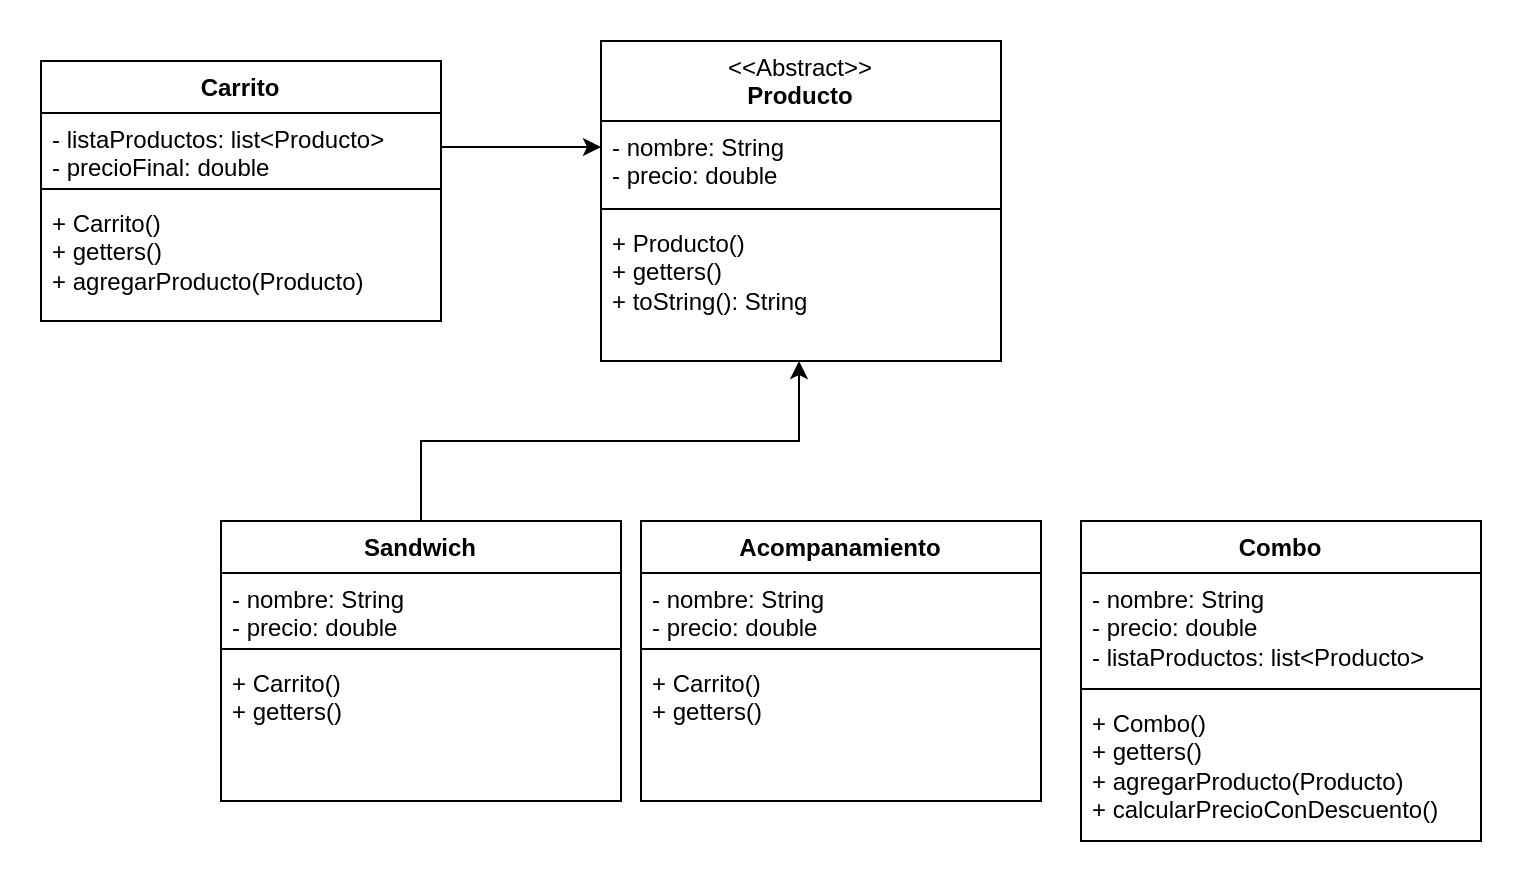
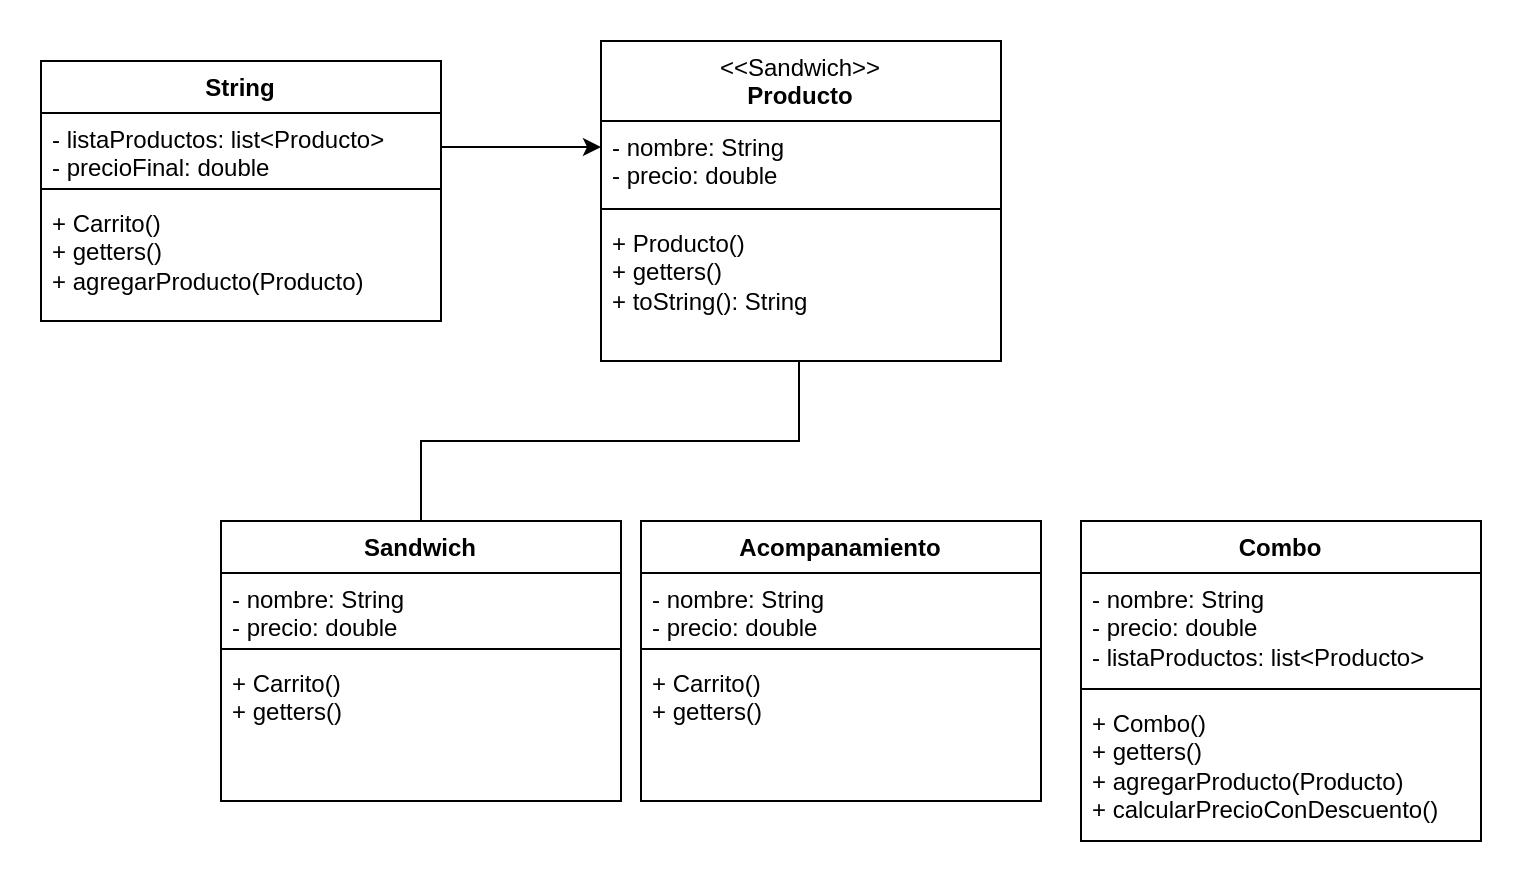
(801, 84) -> (801, 84)
(241, 89) -> (241, 89)
(799, 376) -> (799, 371)
